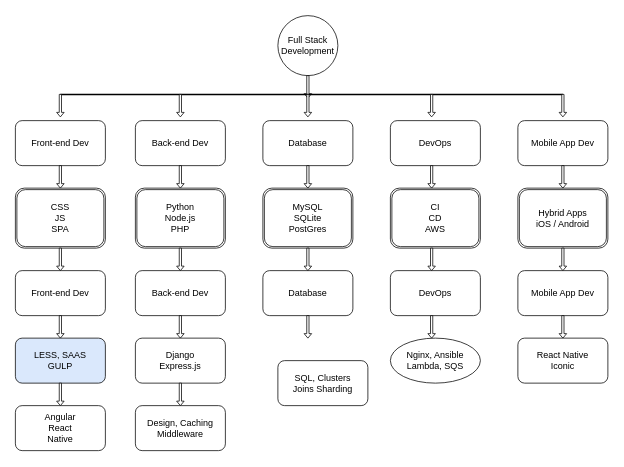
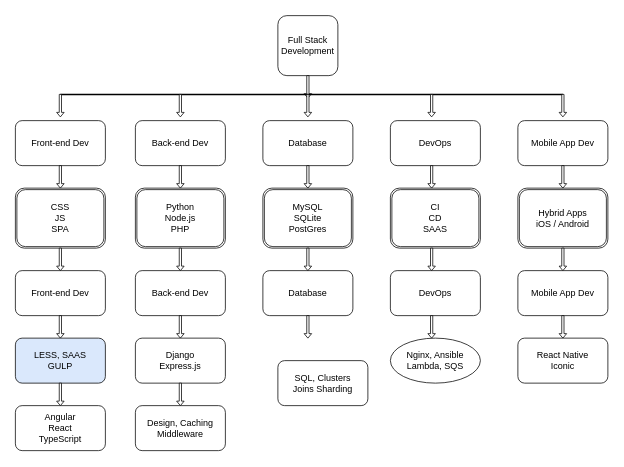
(308, 45) -> (308, 45)
(435, 218) -> (435, 218)
(60, 428) -> (60, 428)
